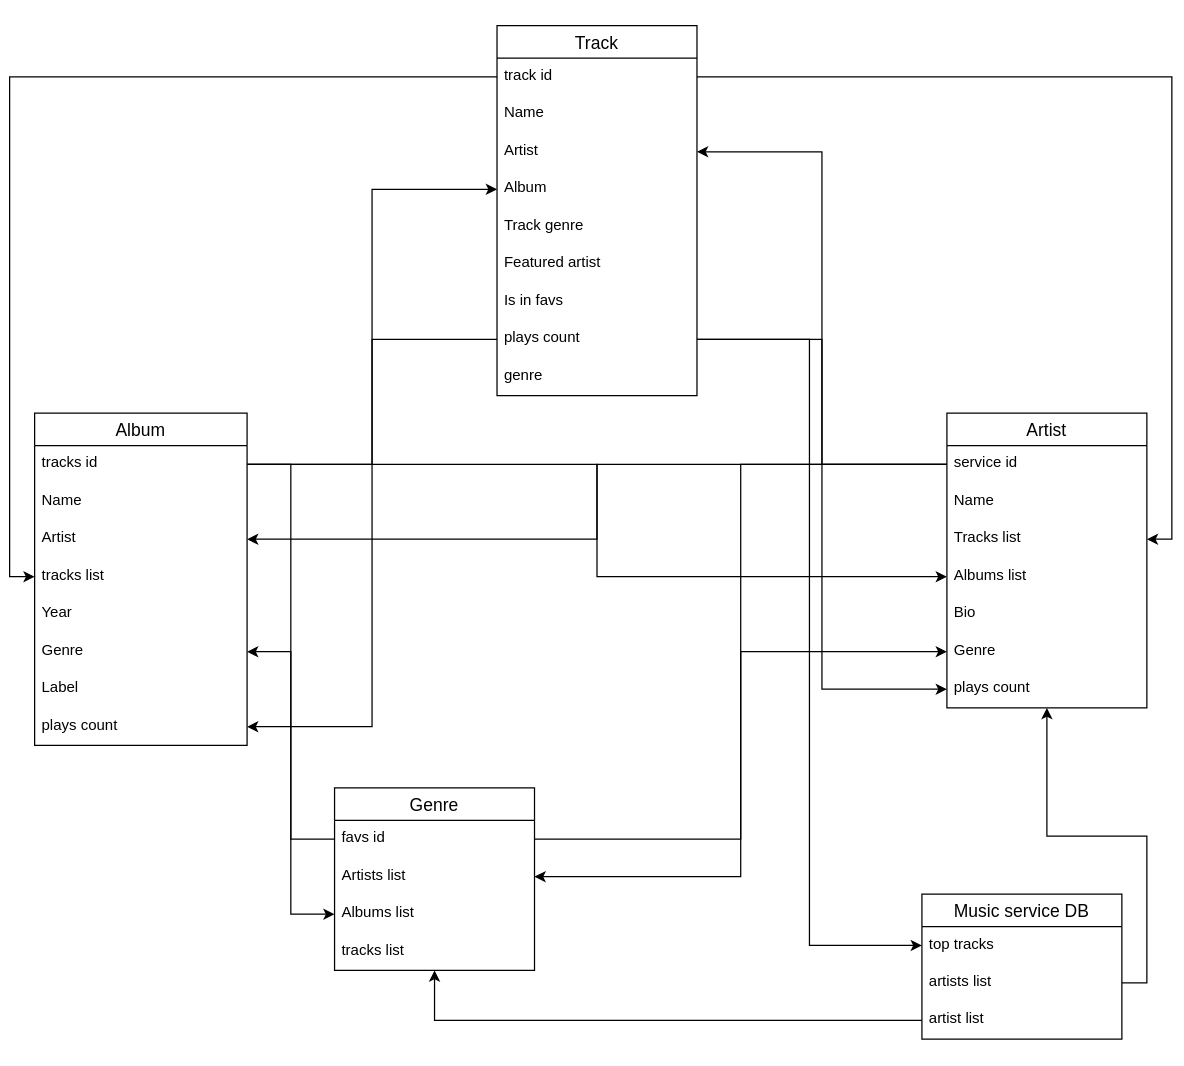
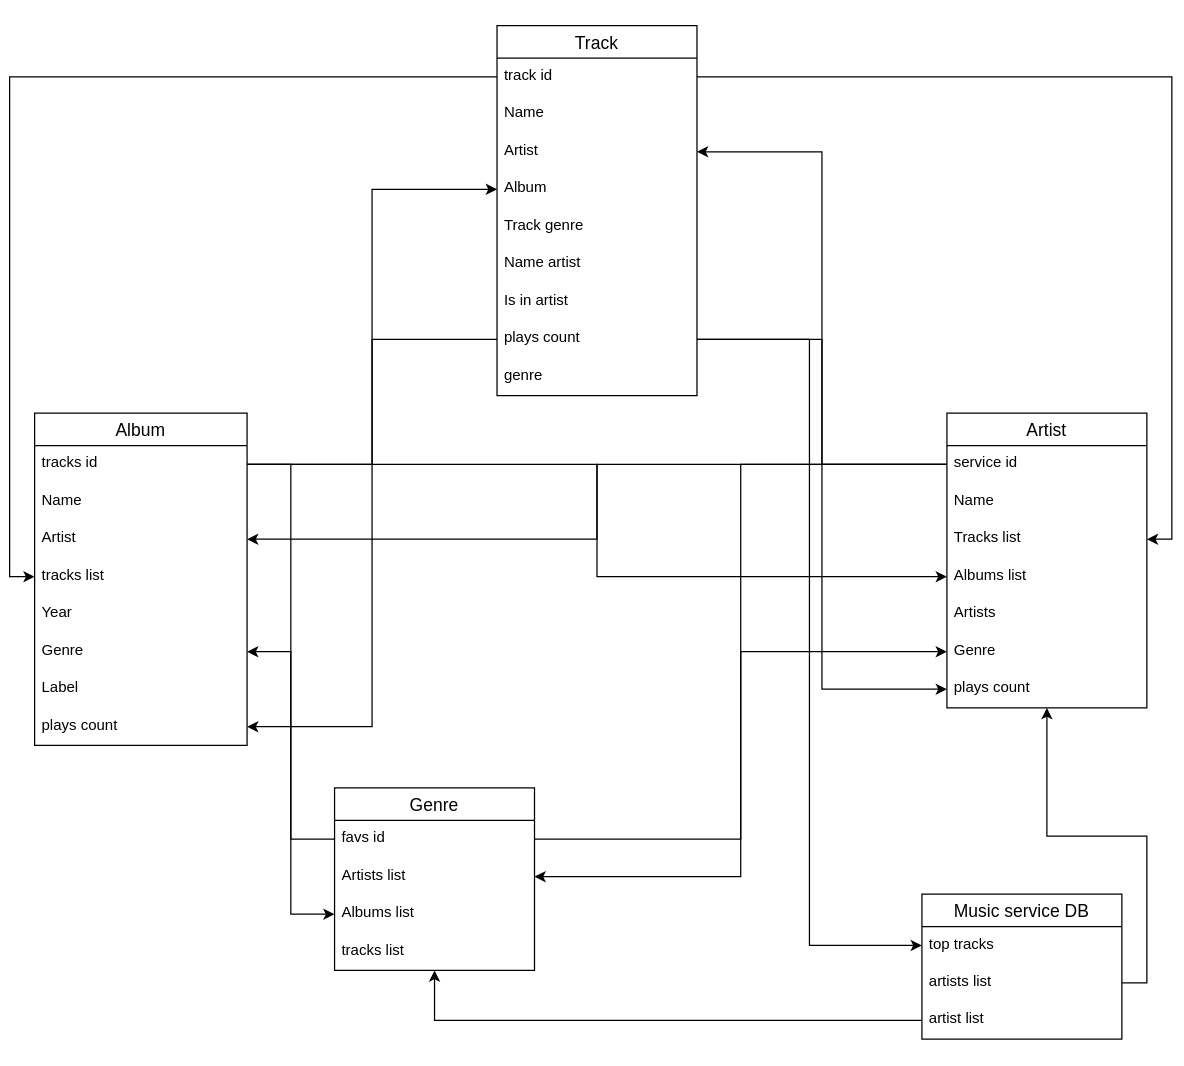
(563, 263) -> (546, 263)
(540, 300) -> (546, 300)
(964, 613) -> (981, 613)
